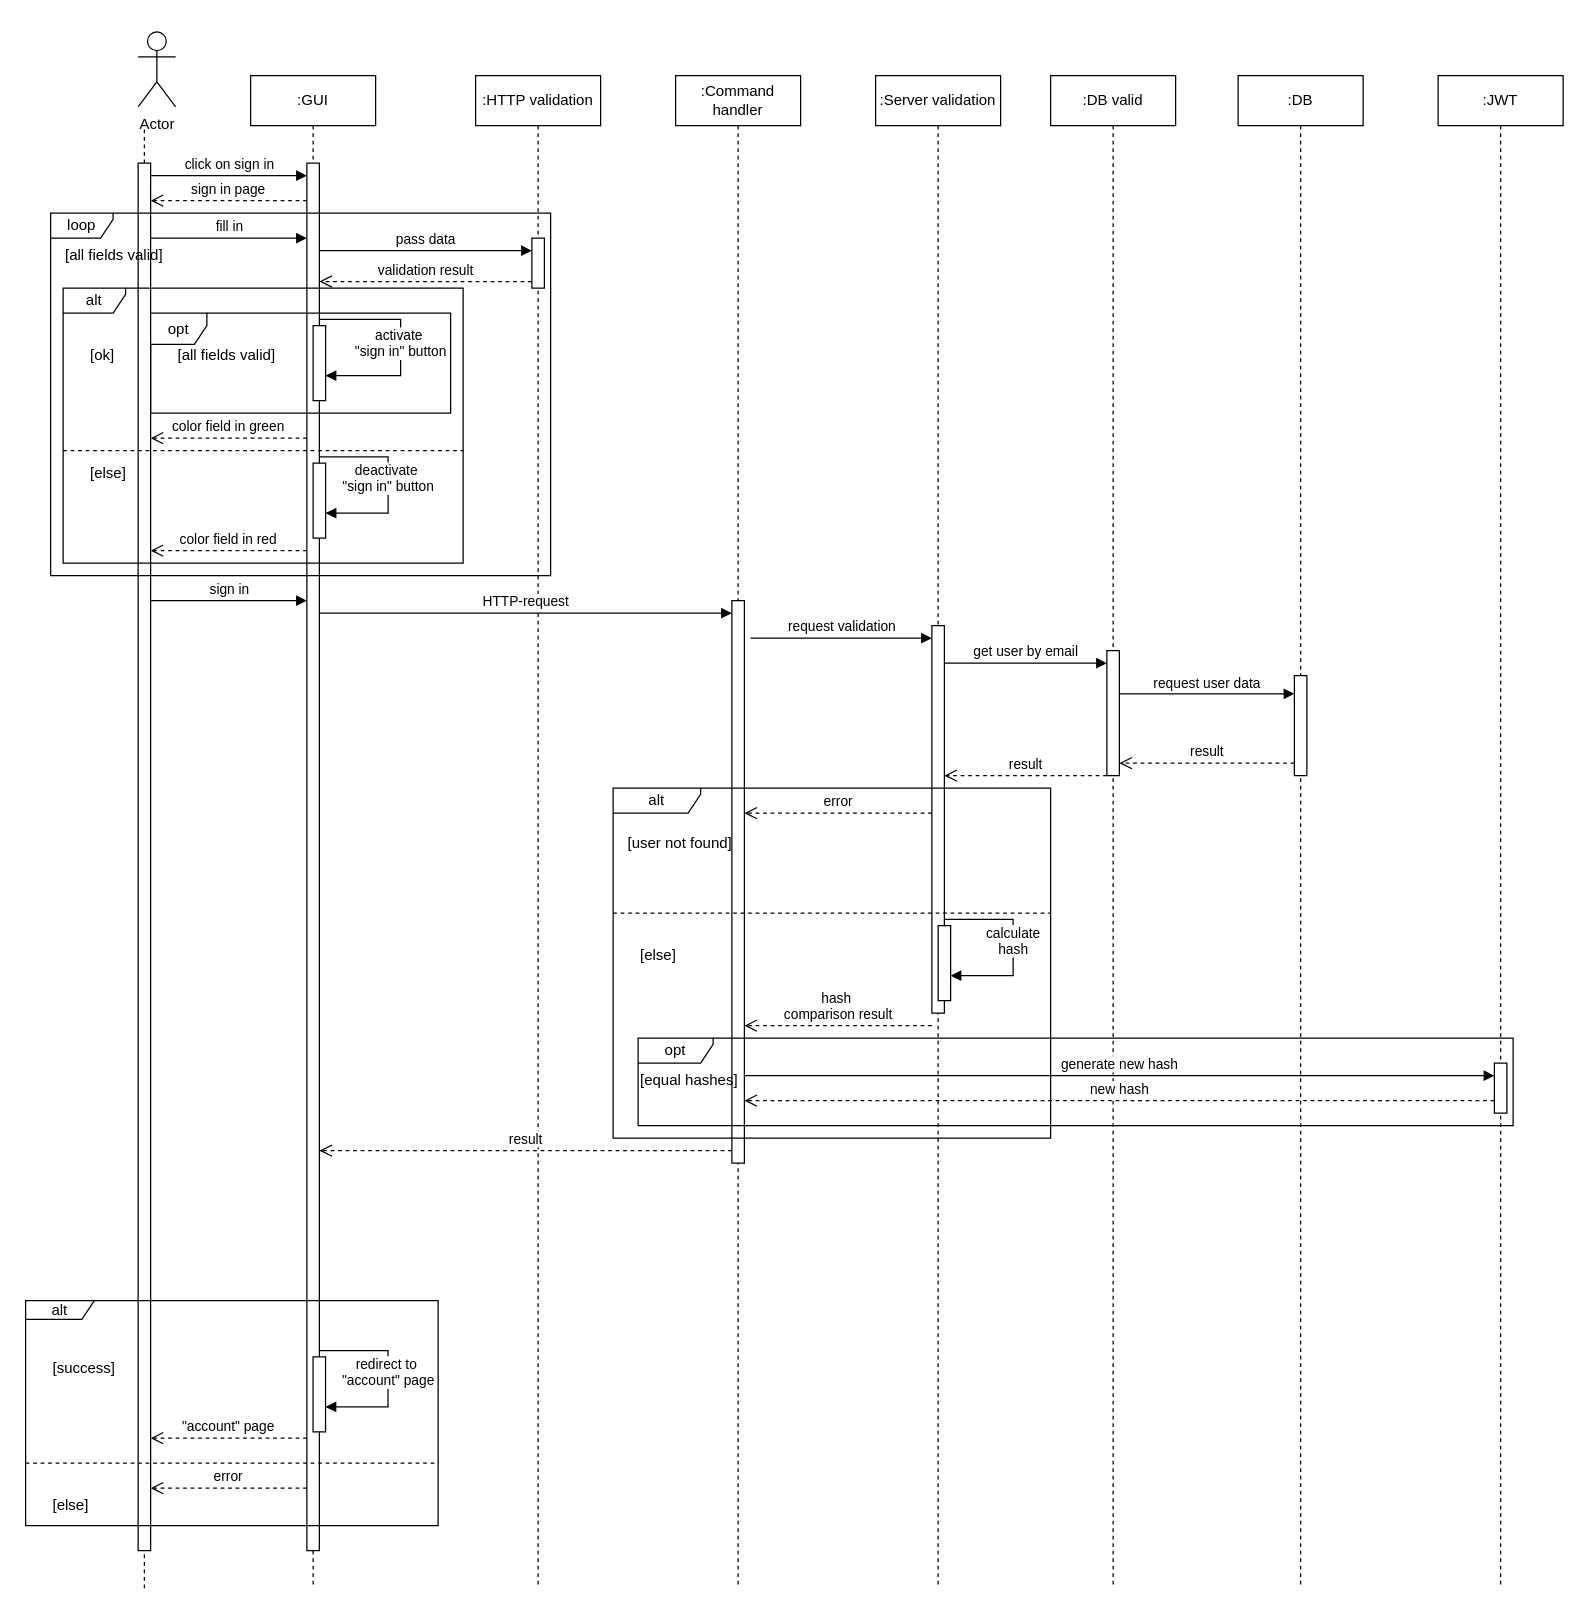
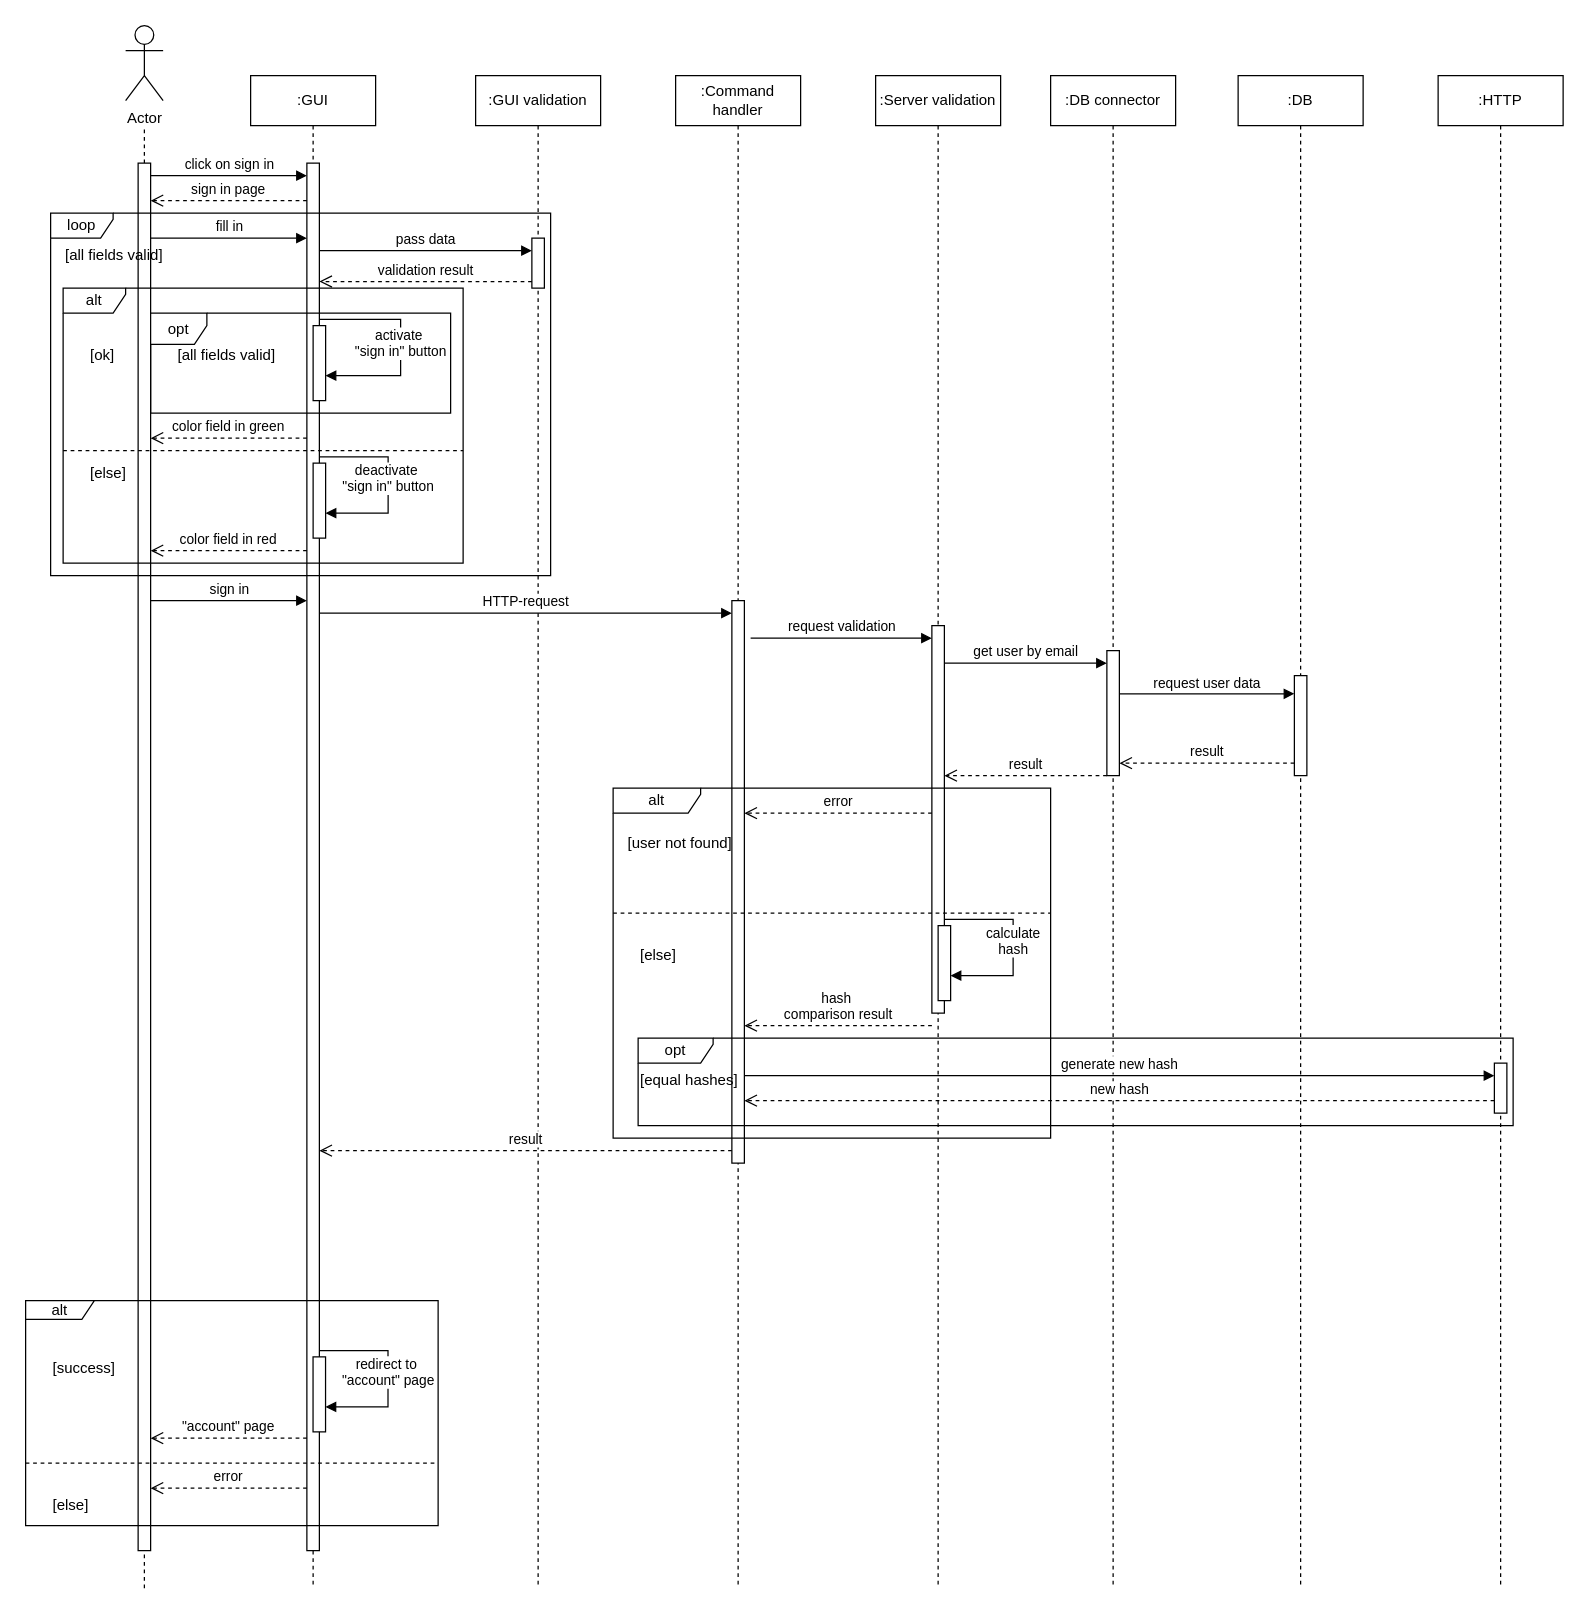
(157, 69) -> (144, 63)
(538, 101) -> (538, 101)
(1113, 101) -> (1113, 101)
(1501, 101) -> (1501, 101)
